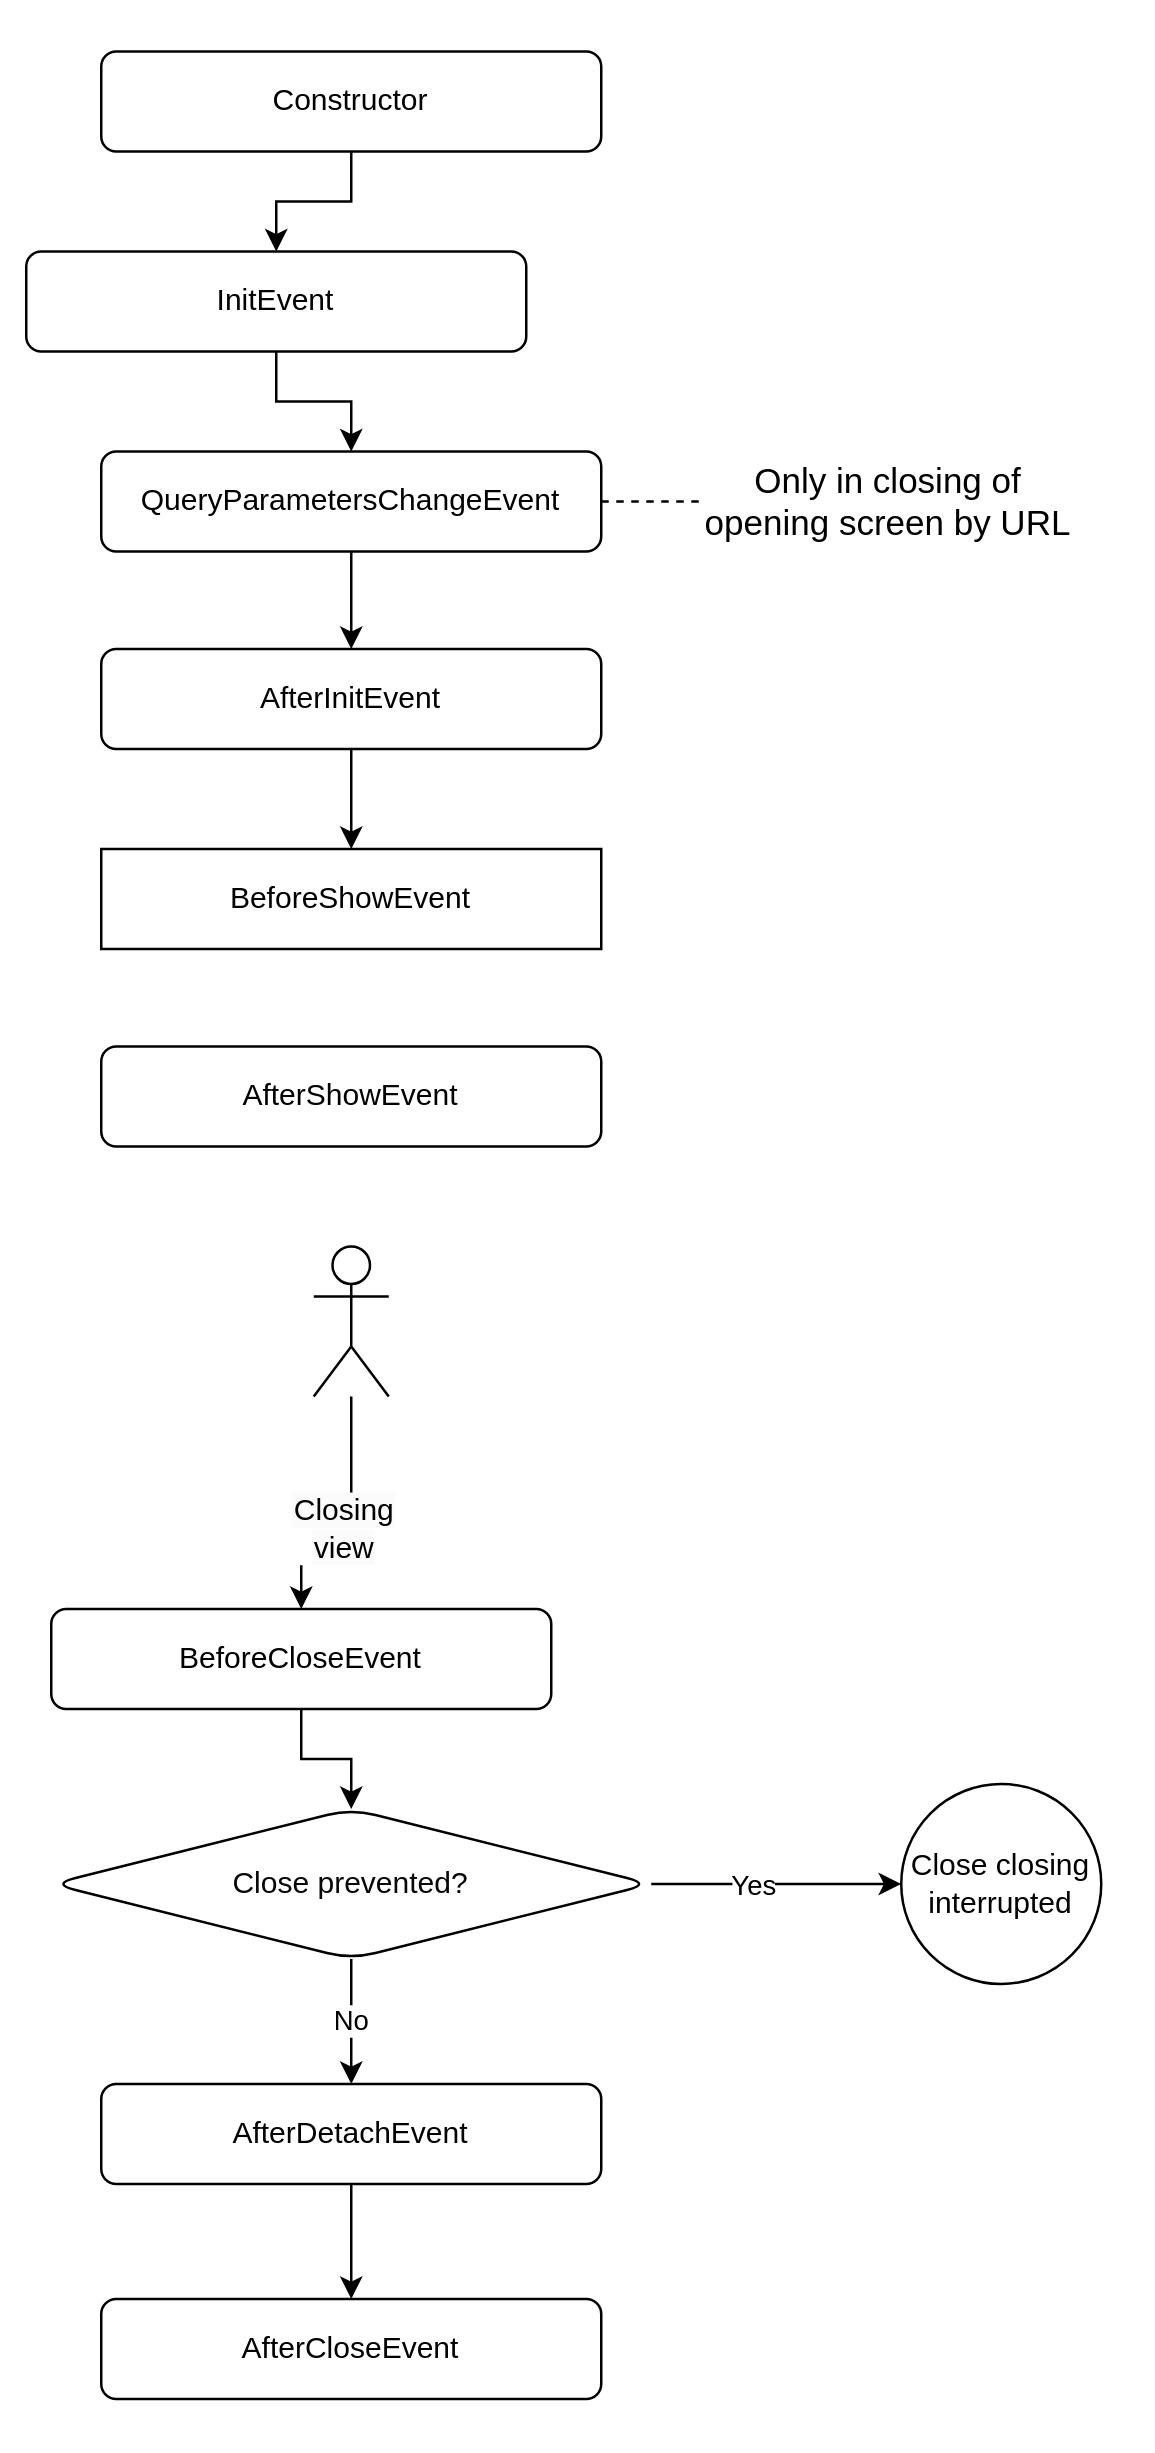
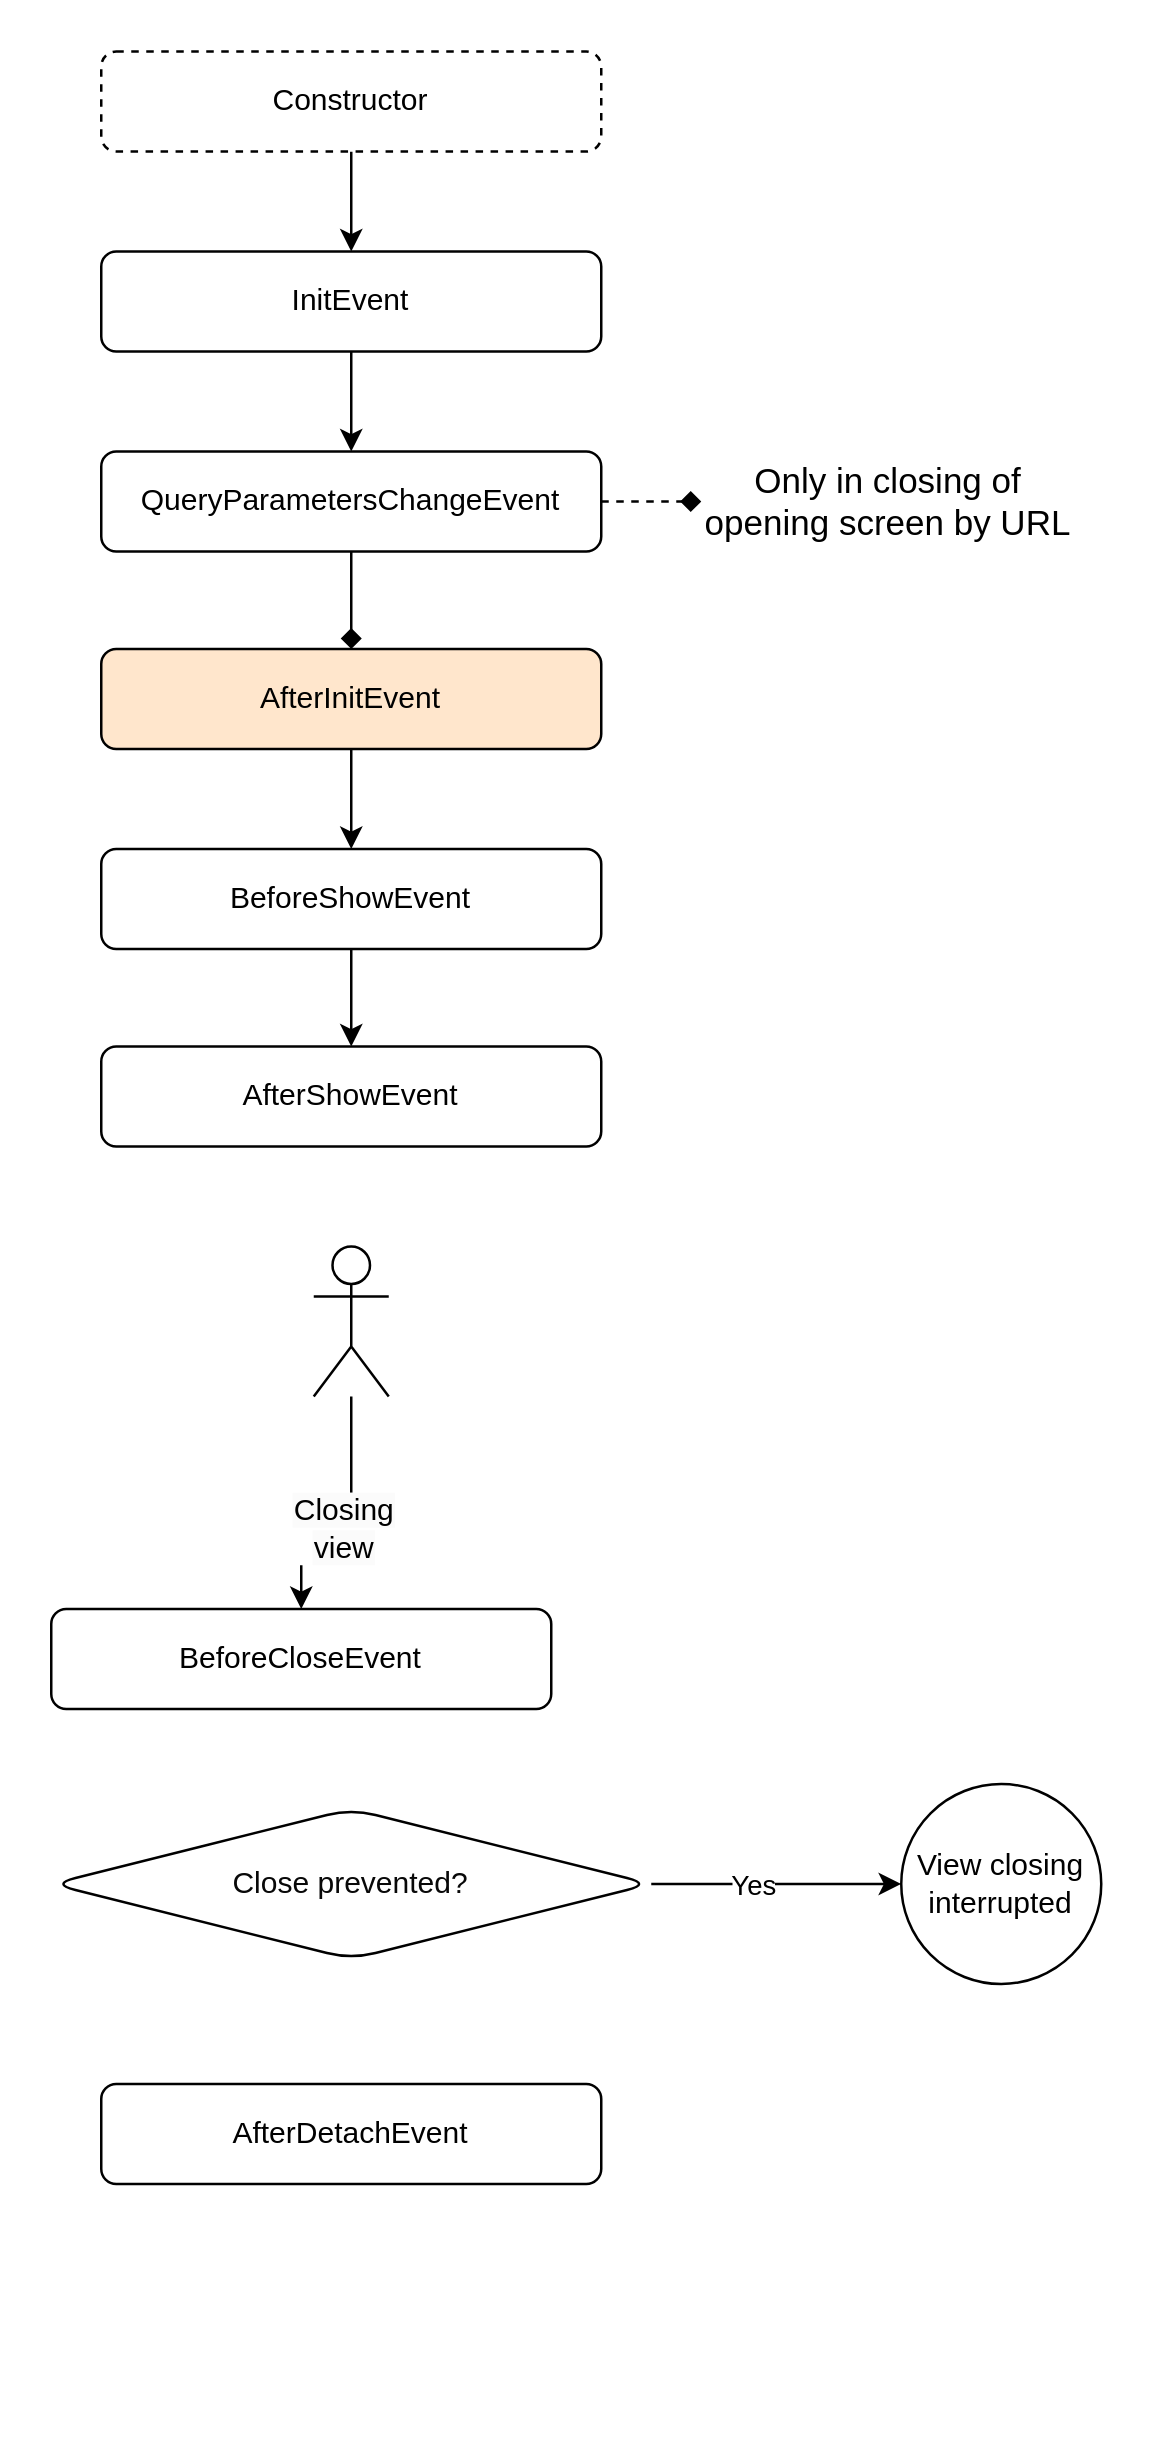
(351, 101) -> (351, 101)
(276, 301) -> (351, 301)
(690, 501) -> (681, 501)
(351, 630) -> (351, 628)
(351, 699) -> (351, 699)
(351, 899) -> (351, 899)
none -> (351, 992)
(318, 1759) -> none
(1001, 1884) -> (1001, 1884)
(351, 2013) -> none
(351, 2233) -> none
(351, 2349) -> none
